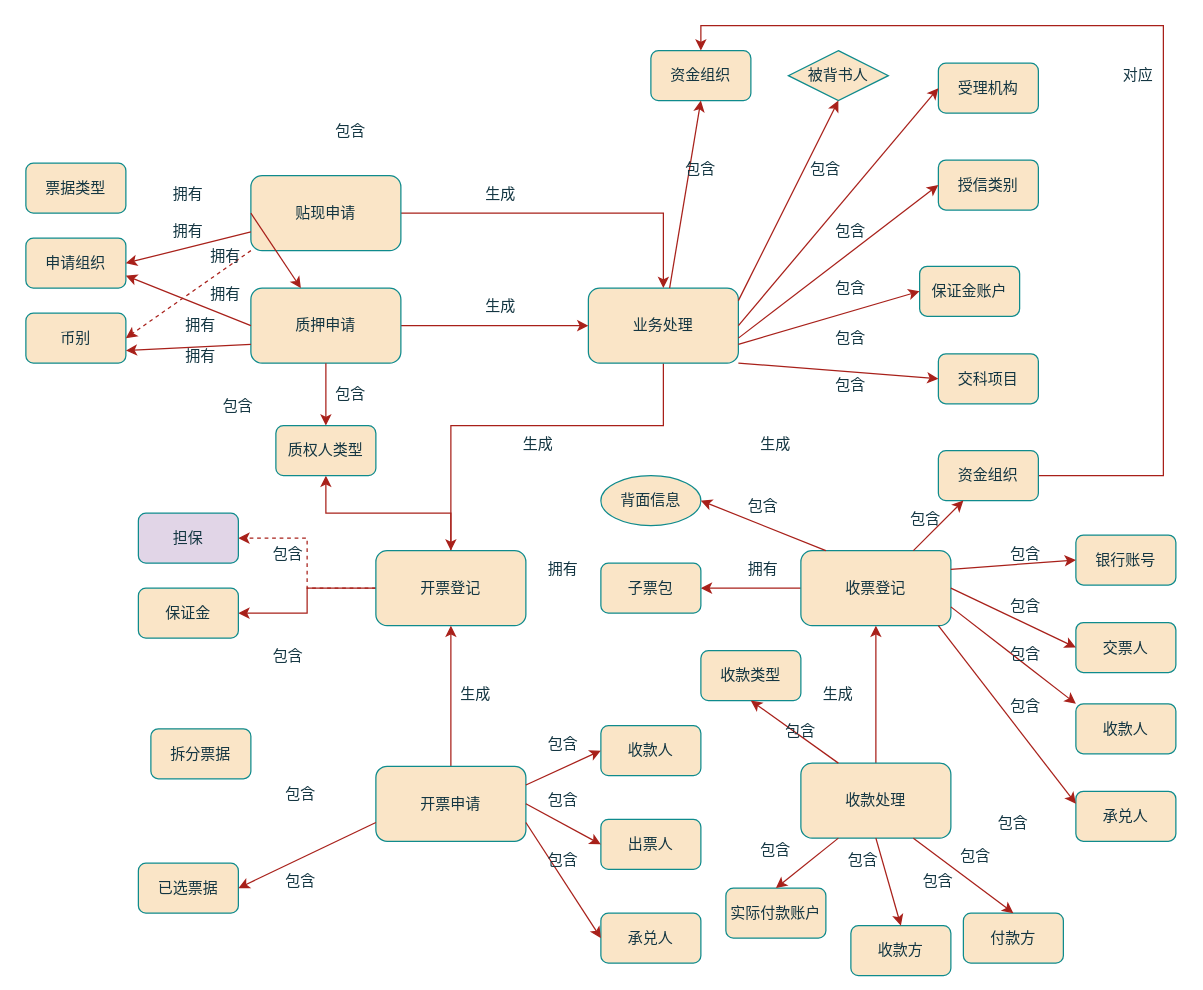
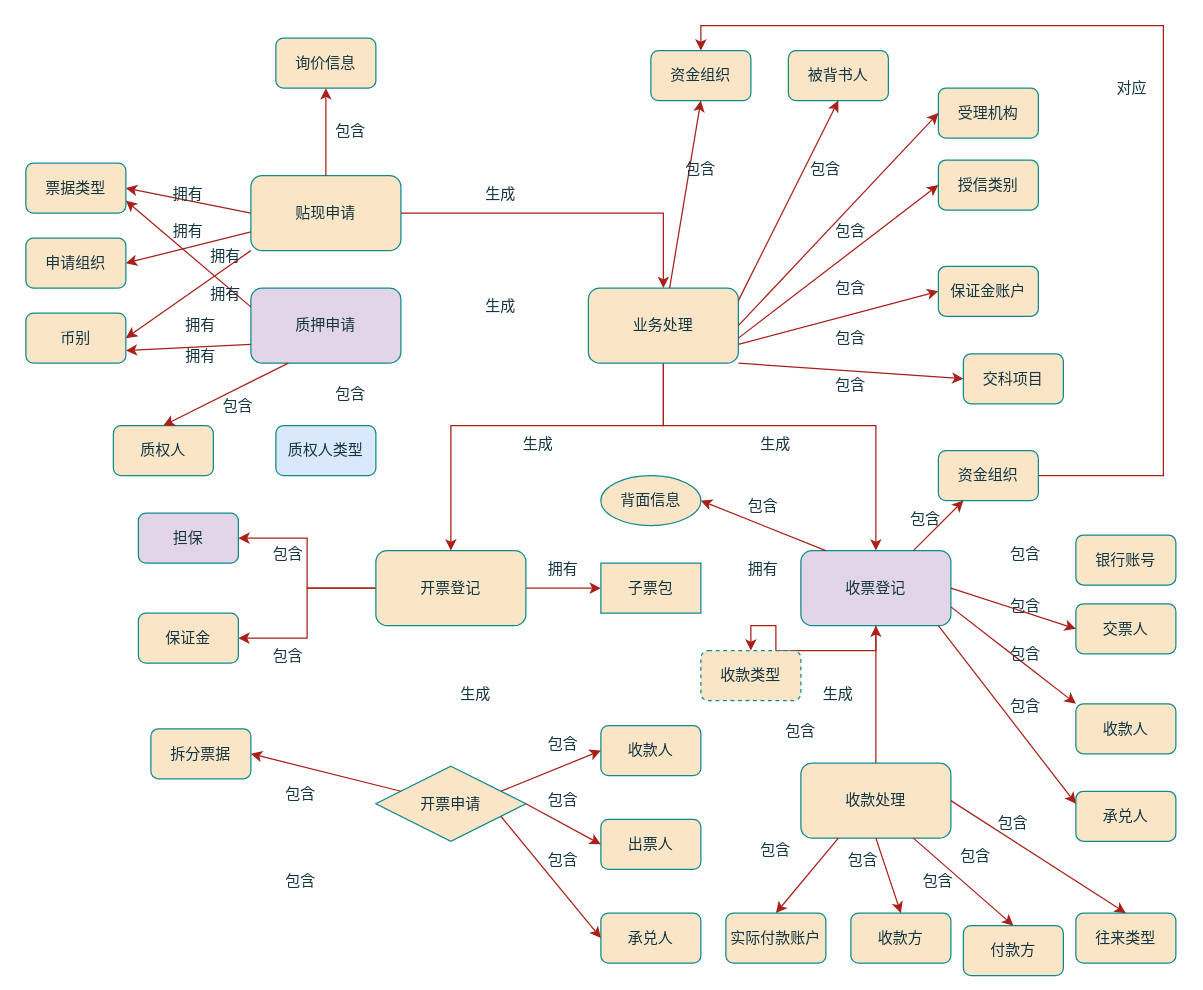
none -> (326, 63)
(838, 76) -> (838, 76)
(1138, 76) -> (1132, 88)
(988, 88) -> (988, 113)
none -> (326, 136)
(273, 247) -> (193, 202)
none -> (191, 256)
(969, 291) -> (988, 291)
(191, 293) -> (191, 293)
(192, 302) -> none
(326, 326) -> (326, 326)
(490, 326) -> none
(988, 379) -> (1013, 379)
(326, 390) -> none
none -> (230, 392)
none -> (829, 426)
none -> (163, 451)
(326, 451) -> (326, 451)
(373, 513) -> (559, 588)
(301, 538) -> (301, 538)
(1009, 565) -> none
(651, 588) -> (651, 588)
(755, 588) -> (791, 651)
(876, 588) -> (876, 588)
(188, 613) -> (188, 638)
(1126, 648) -> (1126, 629)
(751, 676) -> (751, 676)
(451, 700) -> none
(798, 734) -> none
none -> (329, 773)
(451, 804) -> (451, 804)
(310, 854) -> none
none -> (1035, 855)
(188, 888) -> none
(776, 913) -> (776, 938)
(1013, 938) -> (1013, 951)
none -> (1126, 938)
(901, 951) -> (901, 938)
